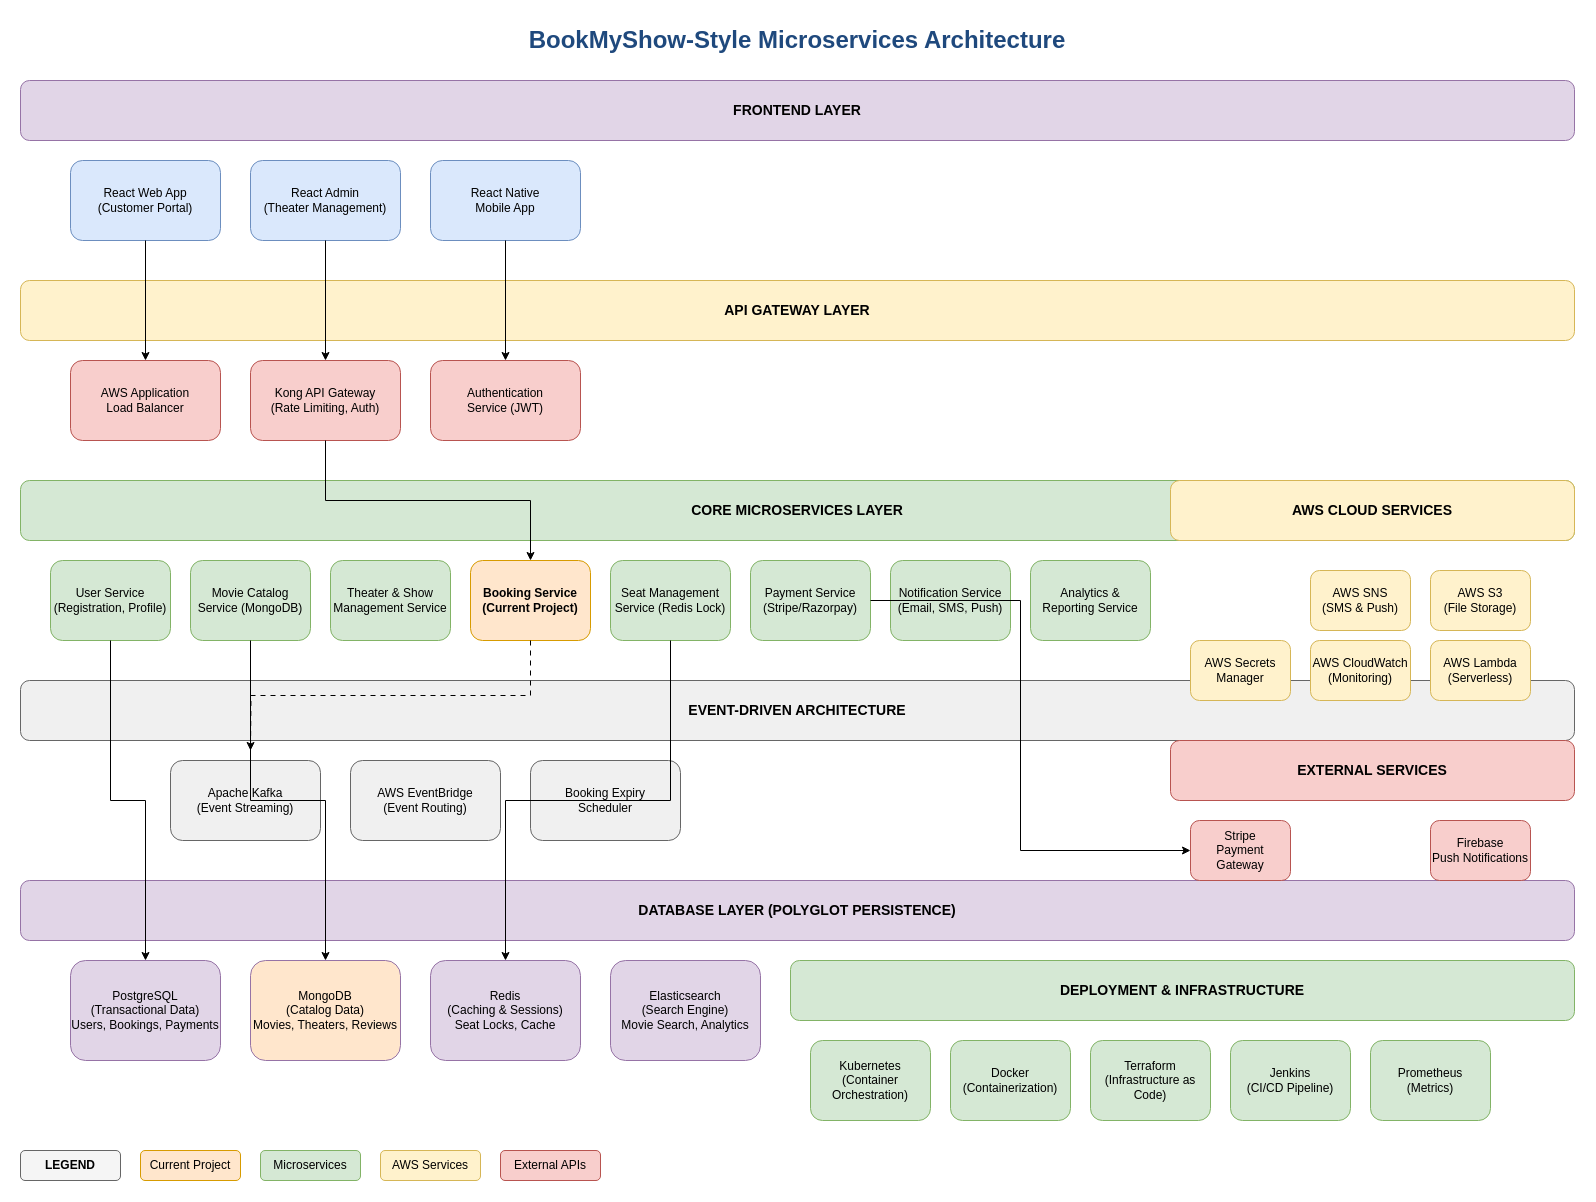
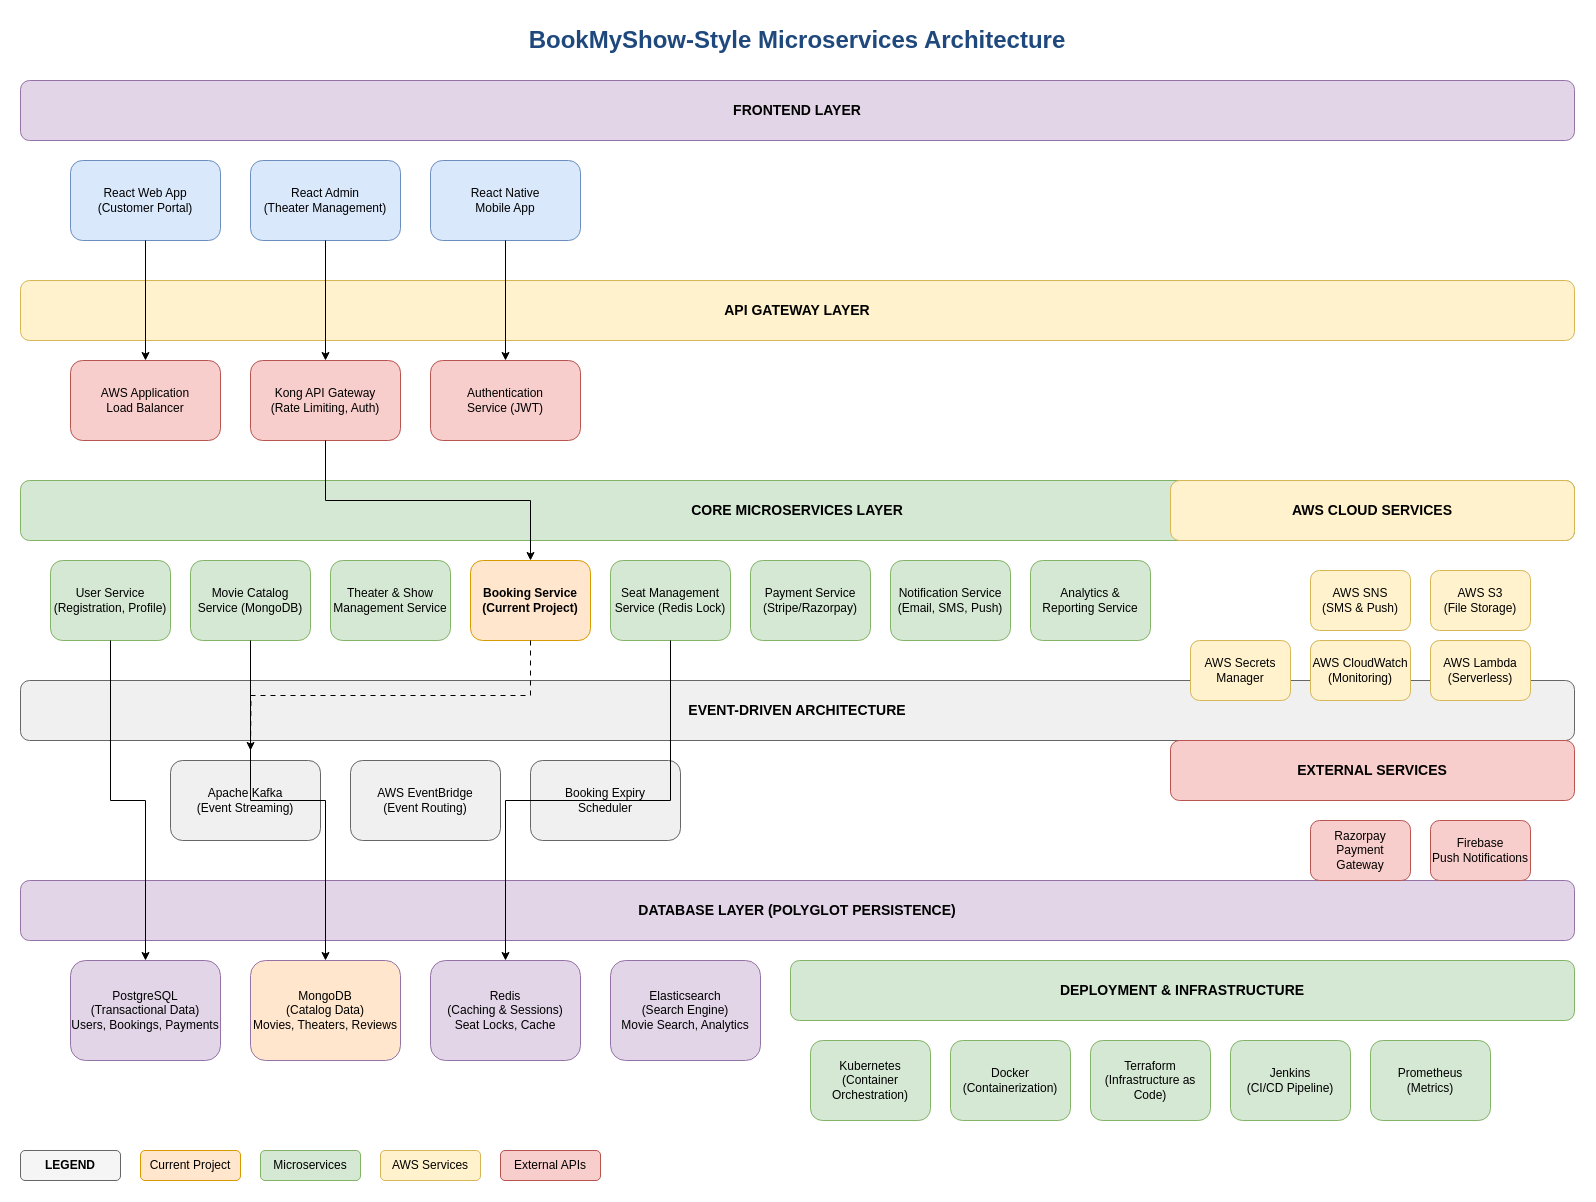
(1021, 732) -> none
(1241, 851) -> none
none -> (1361, 851)
